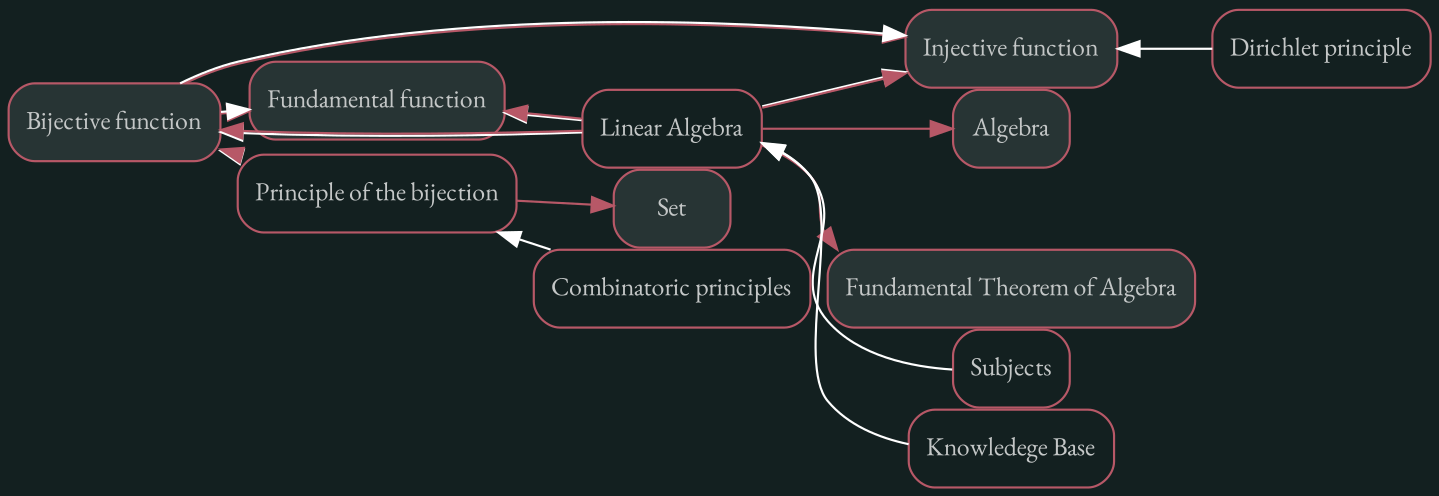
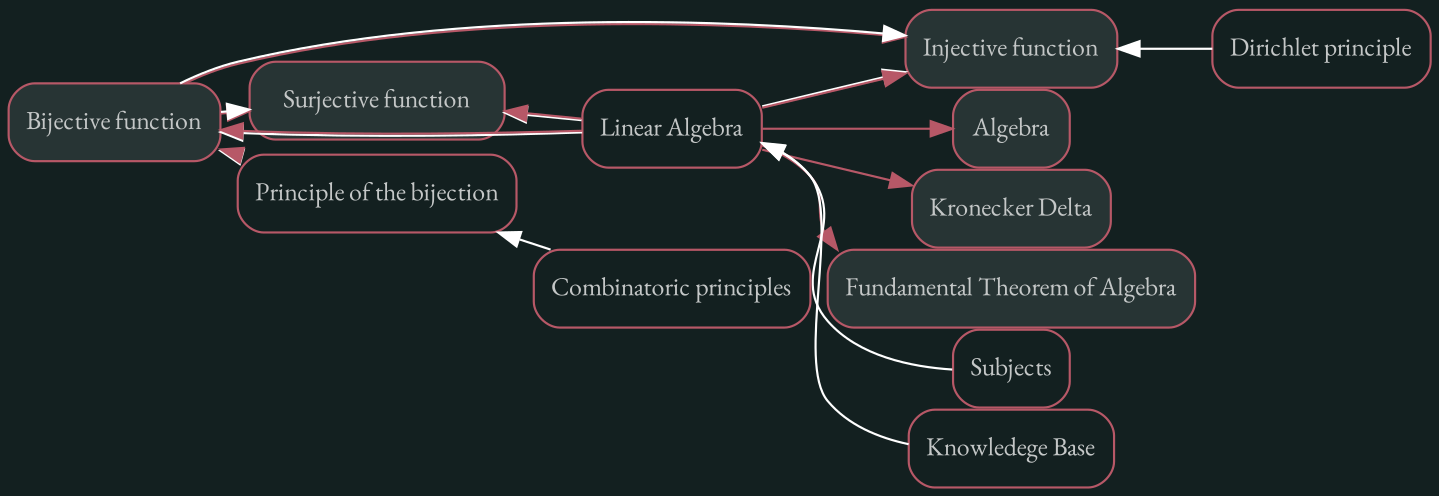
(377, 101) -> (377, 101)
(672, 209) -> none
none -> (1011, 209)
